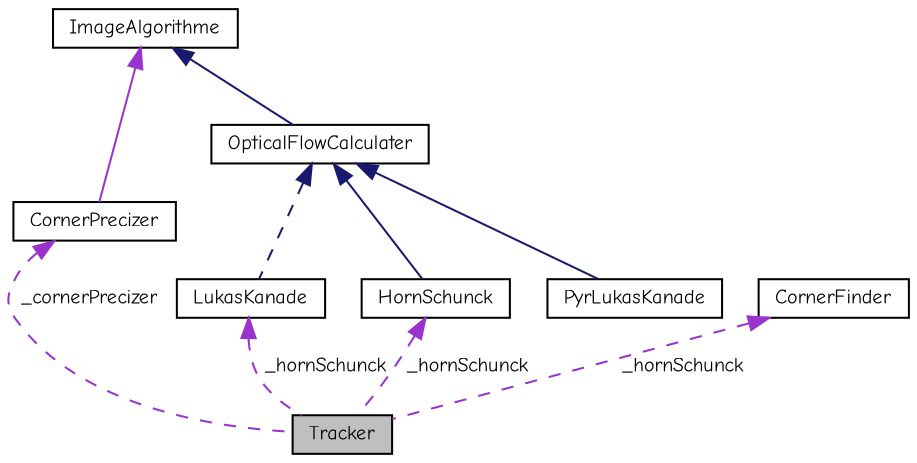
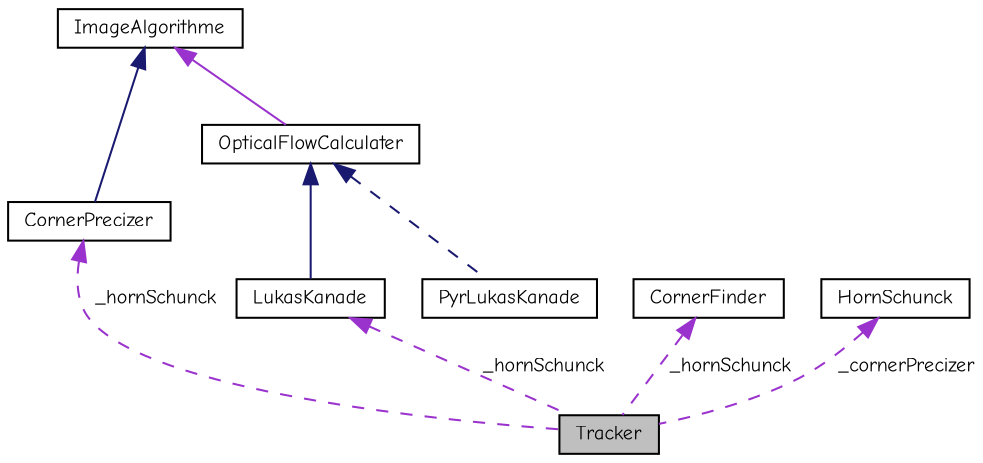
(242, 92) -> (239, 92)
(117, 135) -> (117, 135)
(487, 226) -> (419, 228)
(384, 229) -> none
(281, 231) -> (311, 232)
(87, 298) -> (153, 298)
(465, 367) -> (904, 367)
